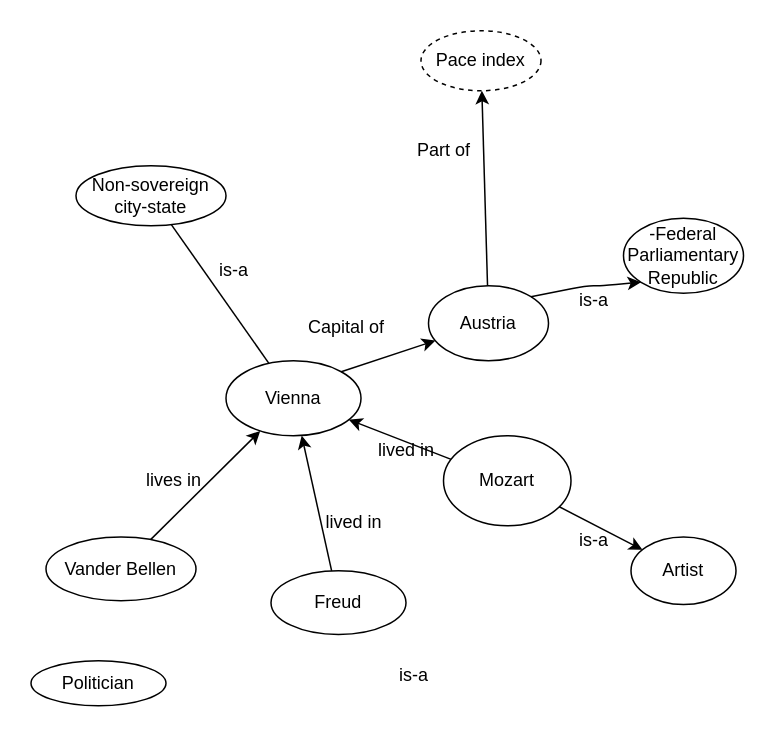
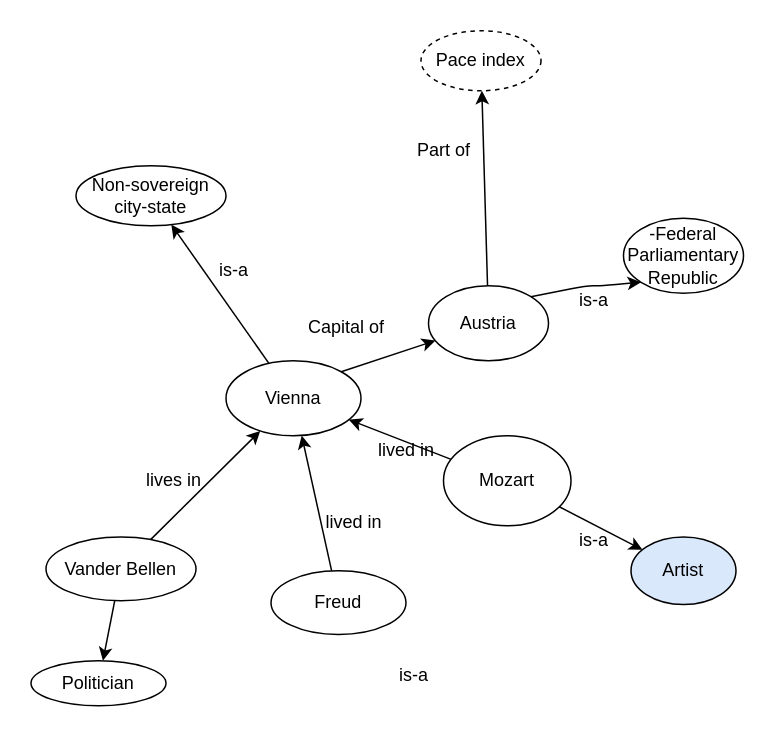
(175, 230) -> (178, 234)
(683, 571) -> (683, 571)
none -> (110, 626)
